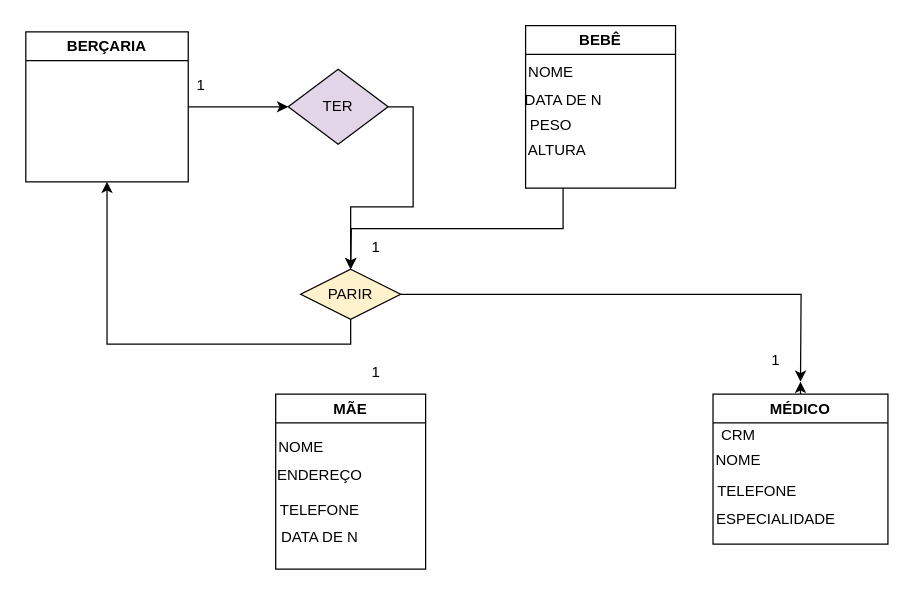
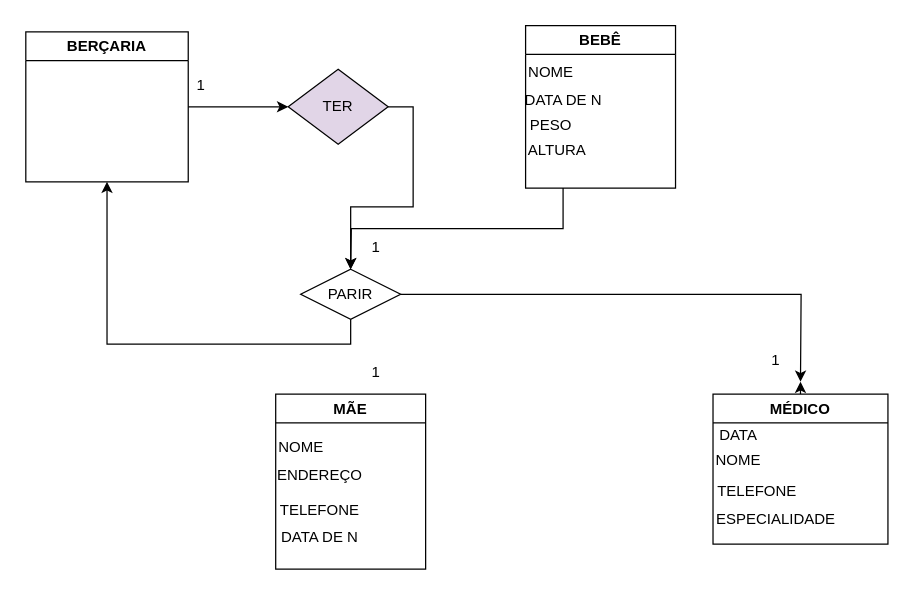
(351, 294) -> (351, 294)
(739, 436) -> (739, 436)
